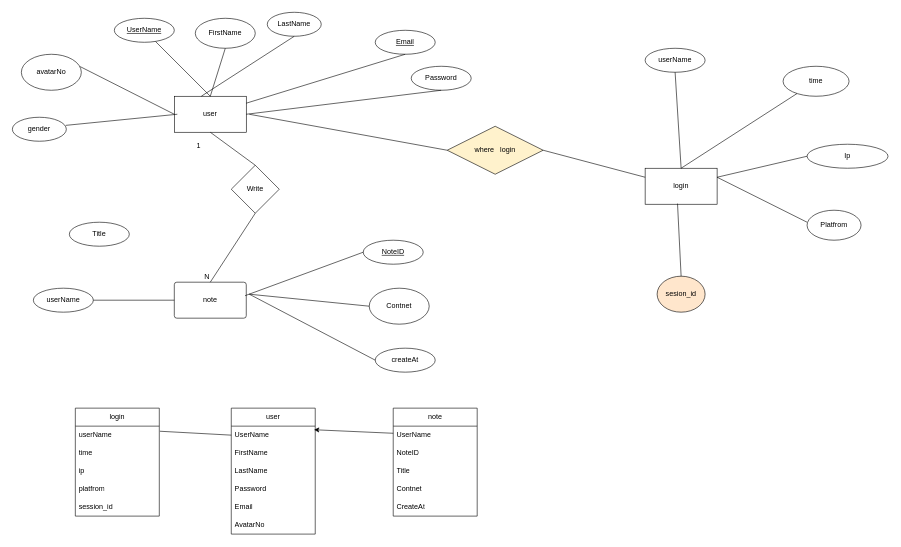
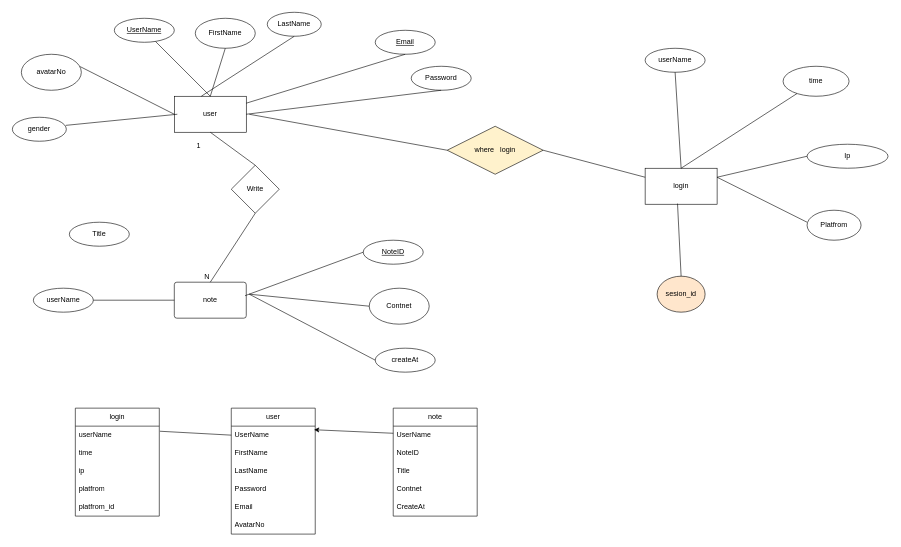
(97, 507) -> (99, 507)
